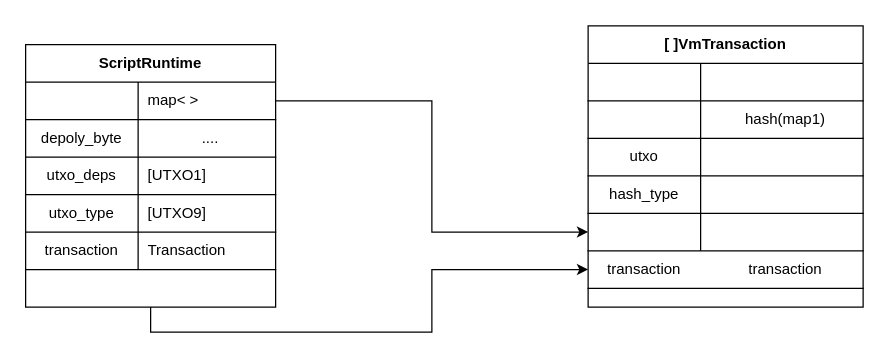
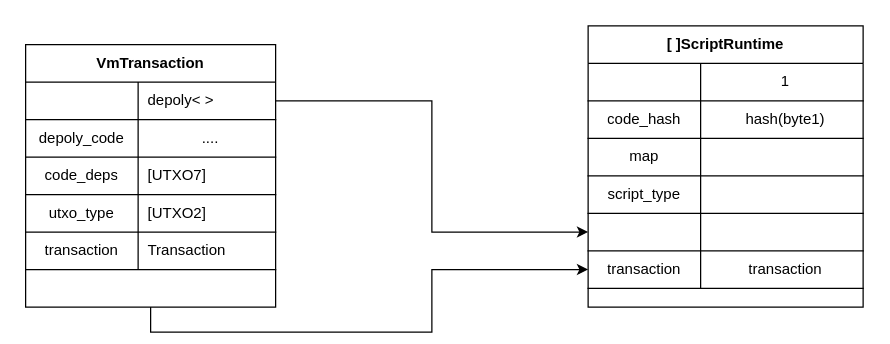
(726, 44) -> (726, 44)
(151, 63) -> (151, 63)
none -> (782, 82)
(171, 101) -> (182, 101)
none -> (644, 119)
(786, 119) -> (786, 119)
(82, 138) -> (82, 138)
(644, 157) -> (644, 157)
(82, 176) -> (82, 176)
(178, 176) -> (178, 176)
(644, 194) -> (644, 194)
(178, 213) -> (178, 213)
